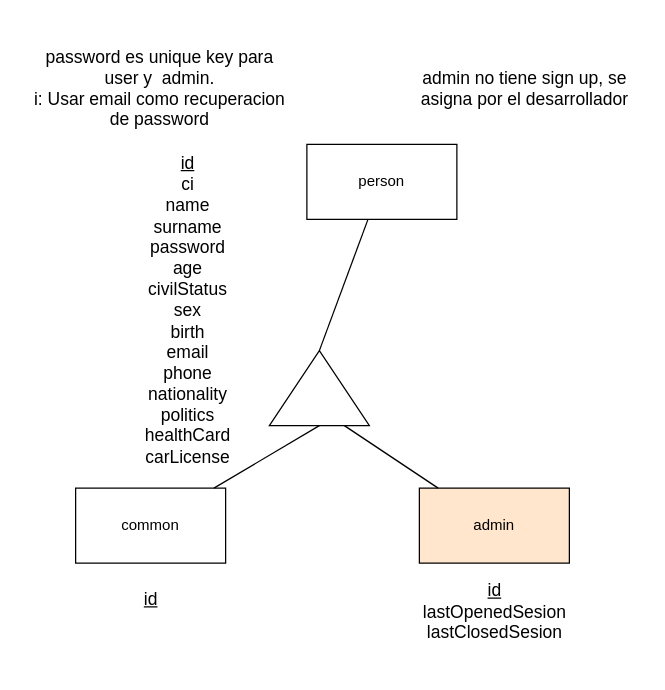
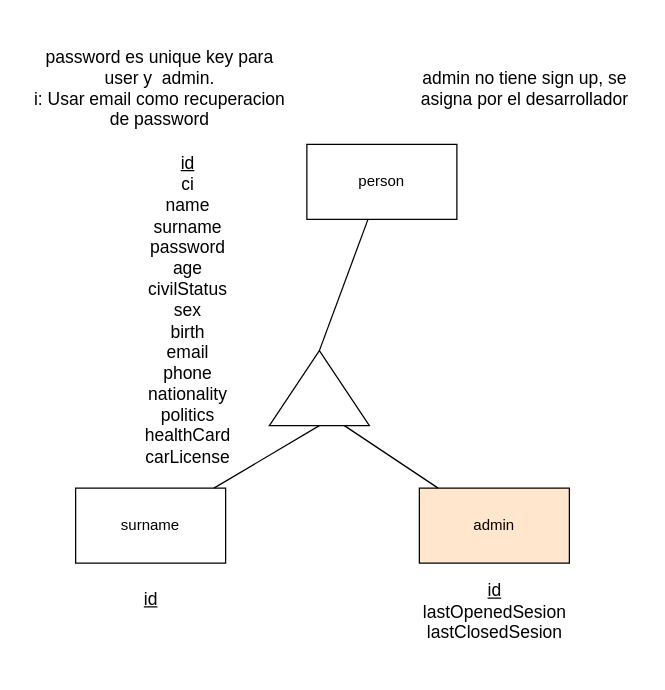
(151, 526) -> (151, 526)
